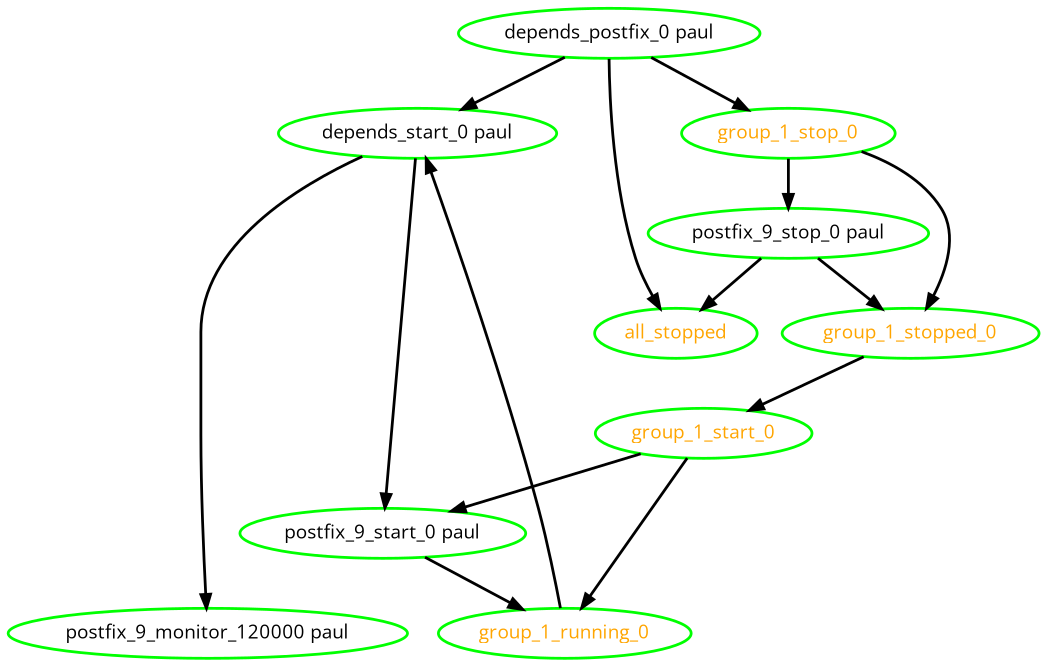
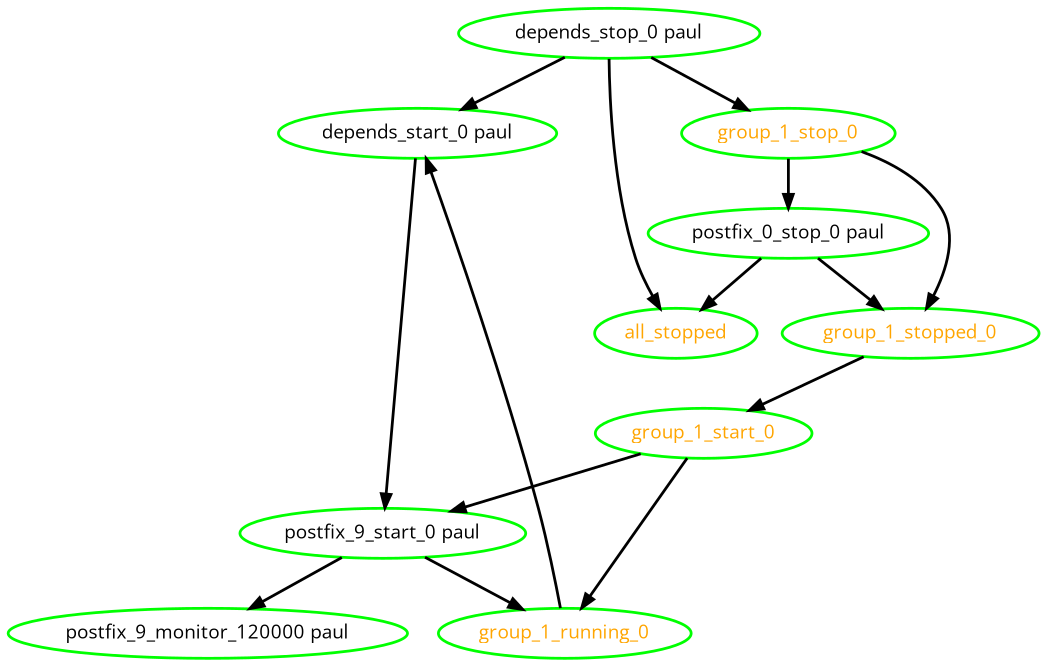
(609, 33) -> (609, 33)
(788, 233) -> (788, 233)
(201, 338) -> (302, 580)
